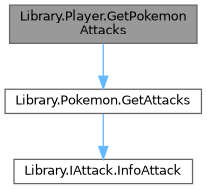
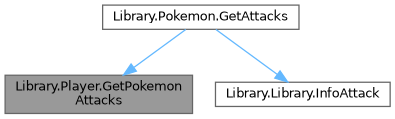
(103, 60) -> (160, 48)
(103, 171) -> (303, 94)
